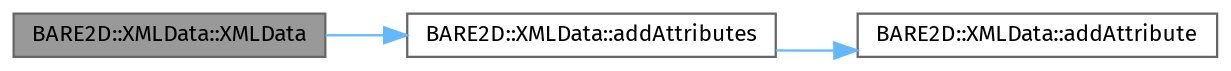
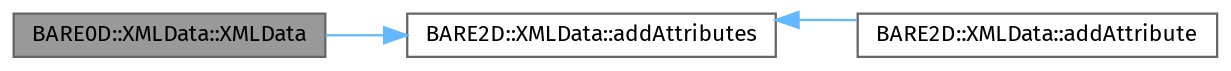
(169, 35) -> (169, 35)
(805, 51) -> (828, 20)
